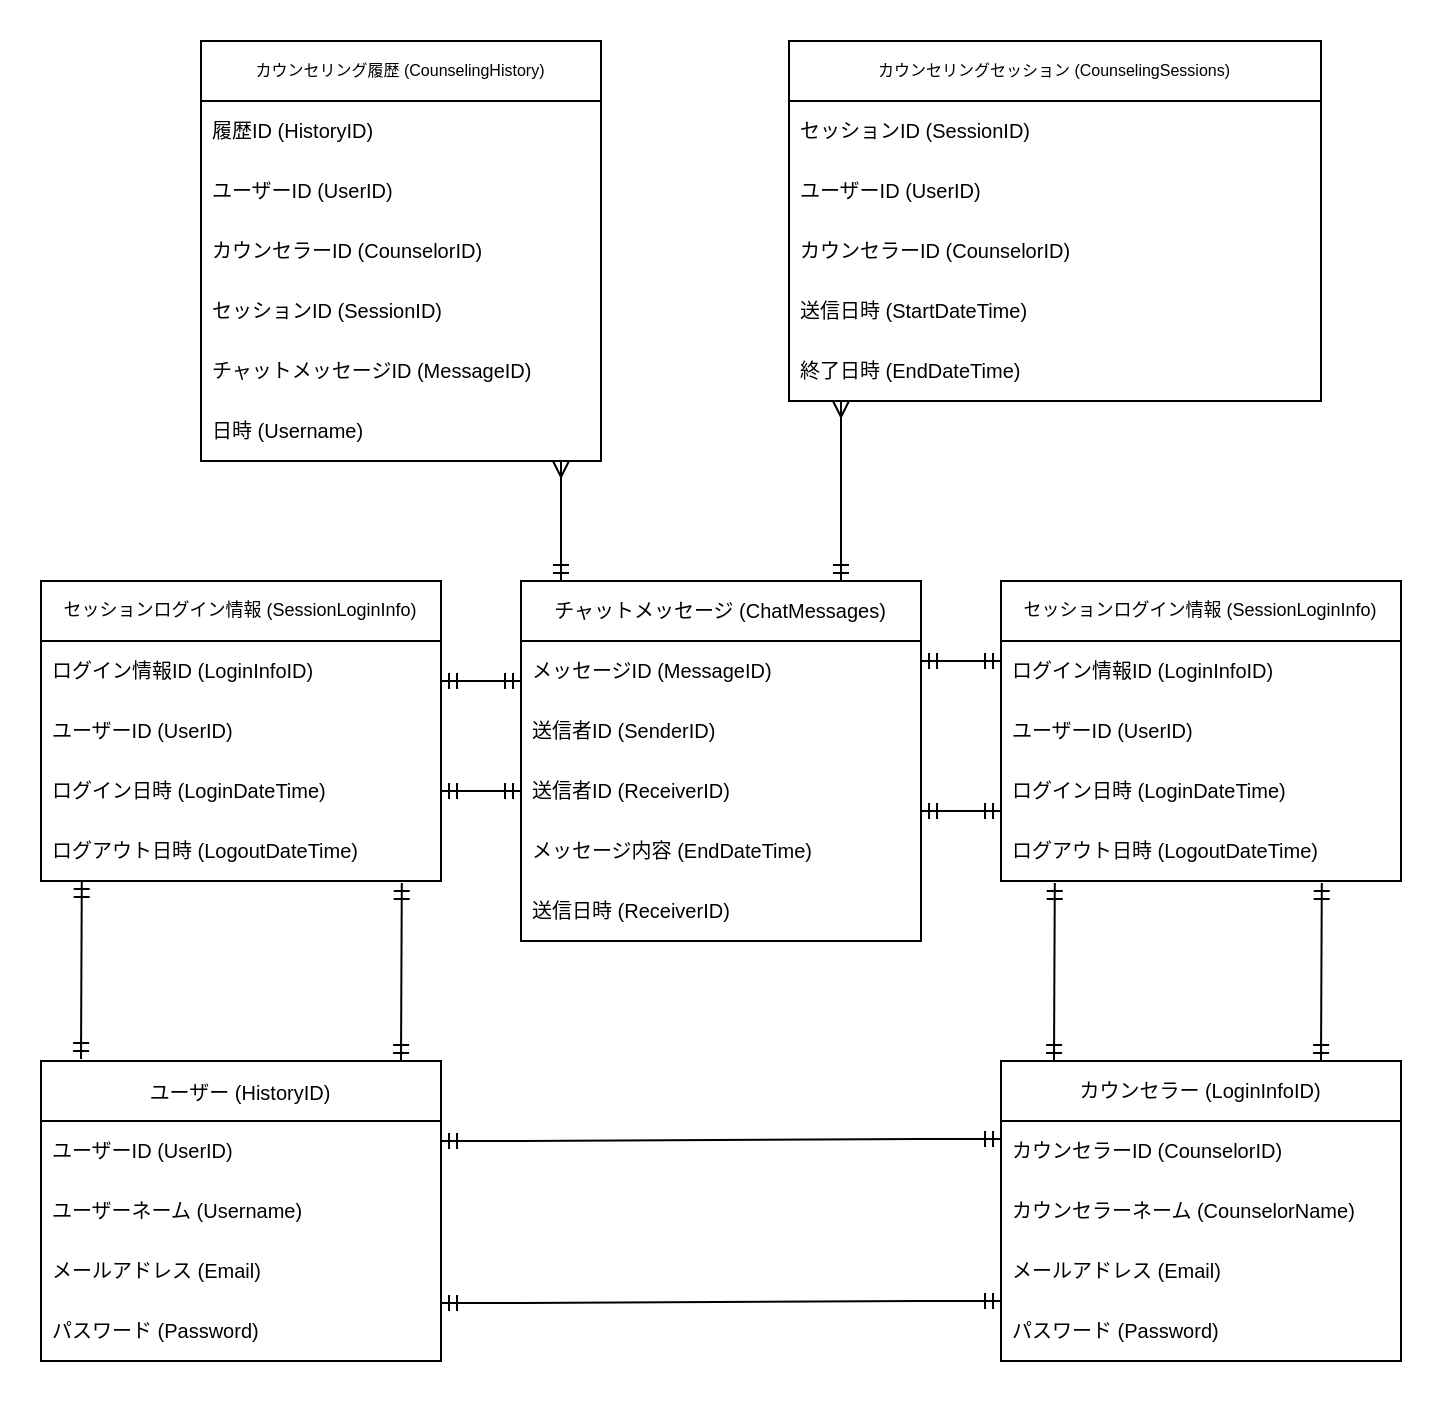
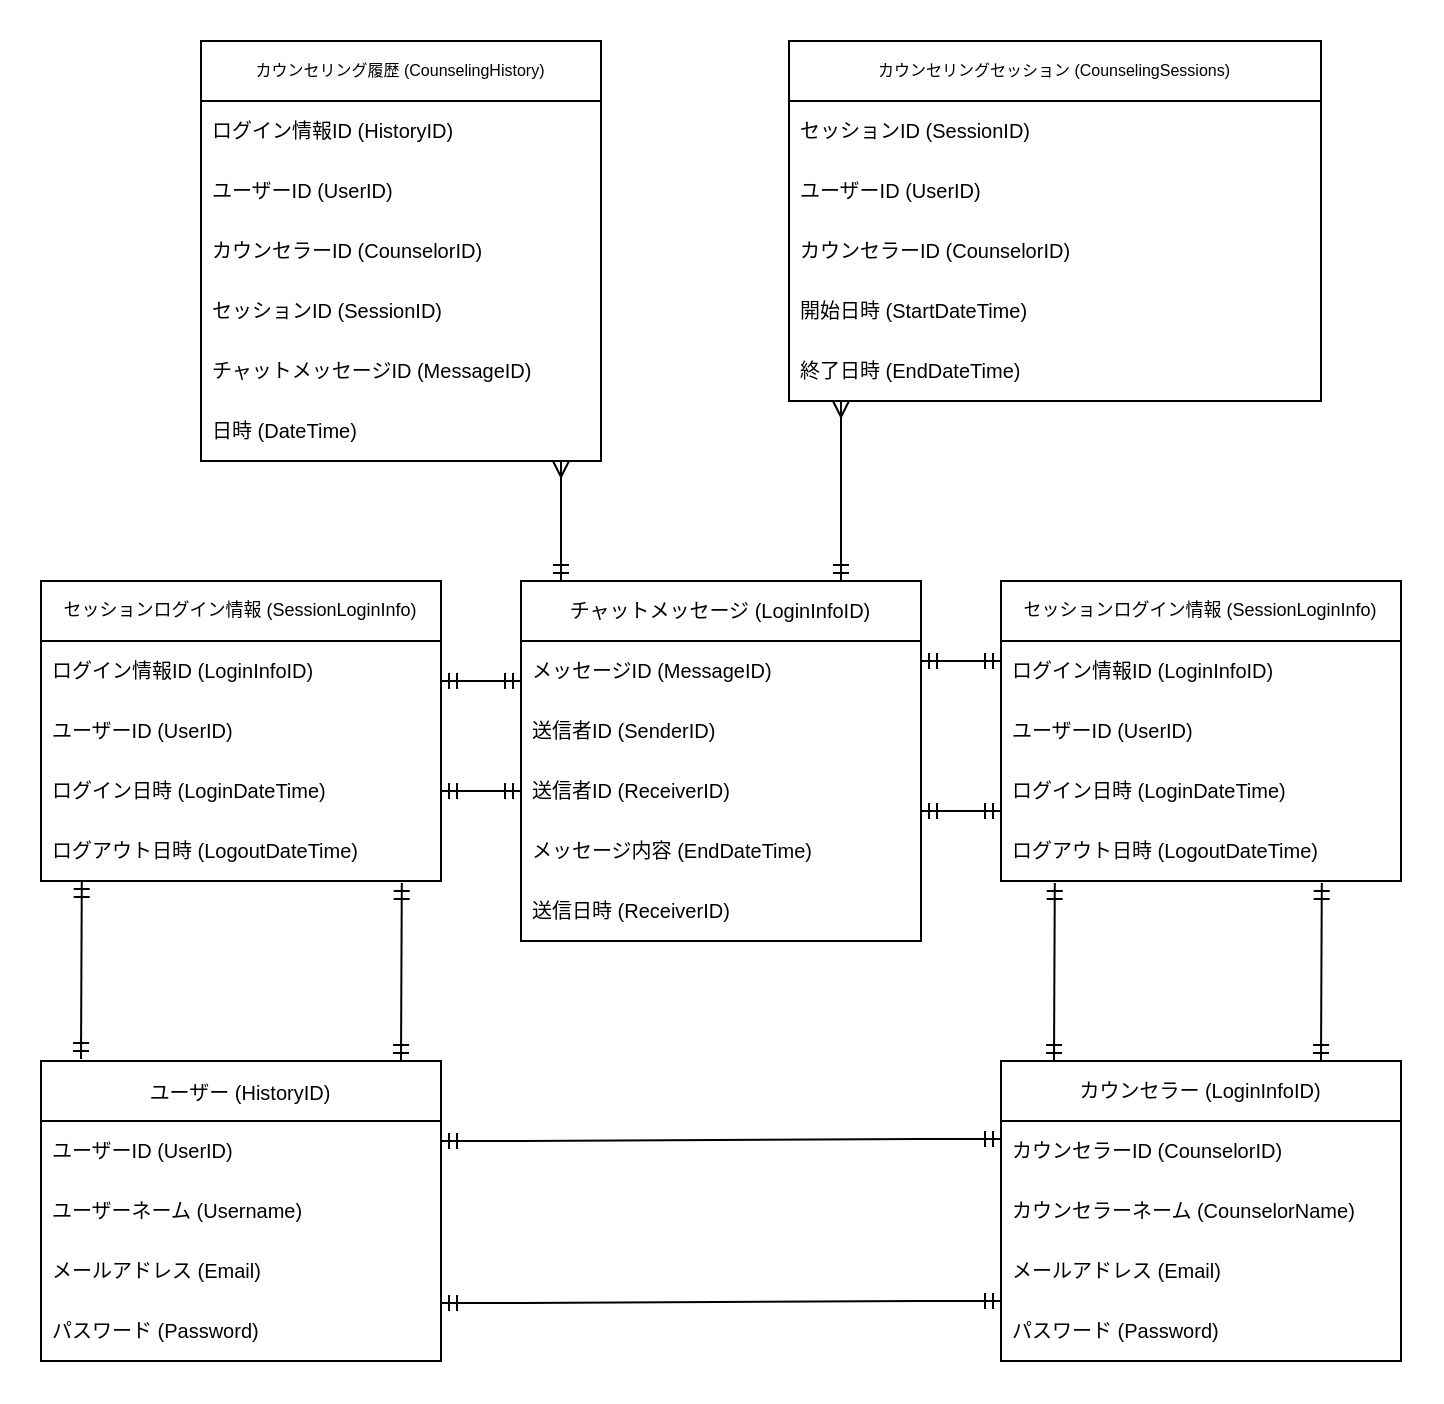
(306, 131) -> (346, 131)
(925, 311) -> (925, 311)
(292, 431) -> (289, 431)
(721, 611) -> (721, 611)
